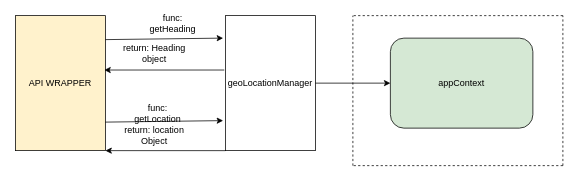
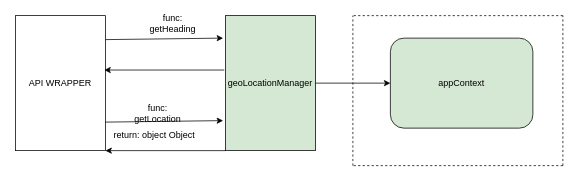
(155, 53) -> none
(60, 83) -> (60, 83)
(270, 83) -> (270, 83)
(155, 135) -> (155, 135)
